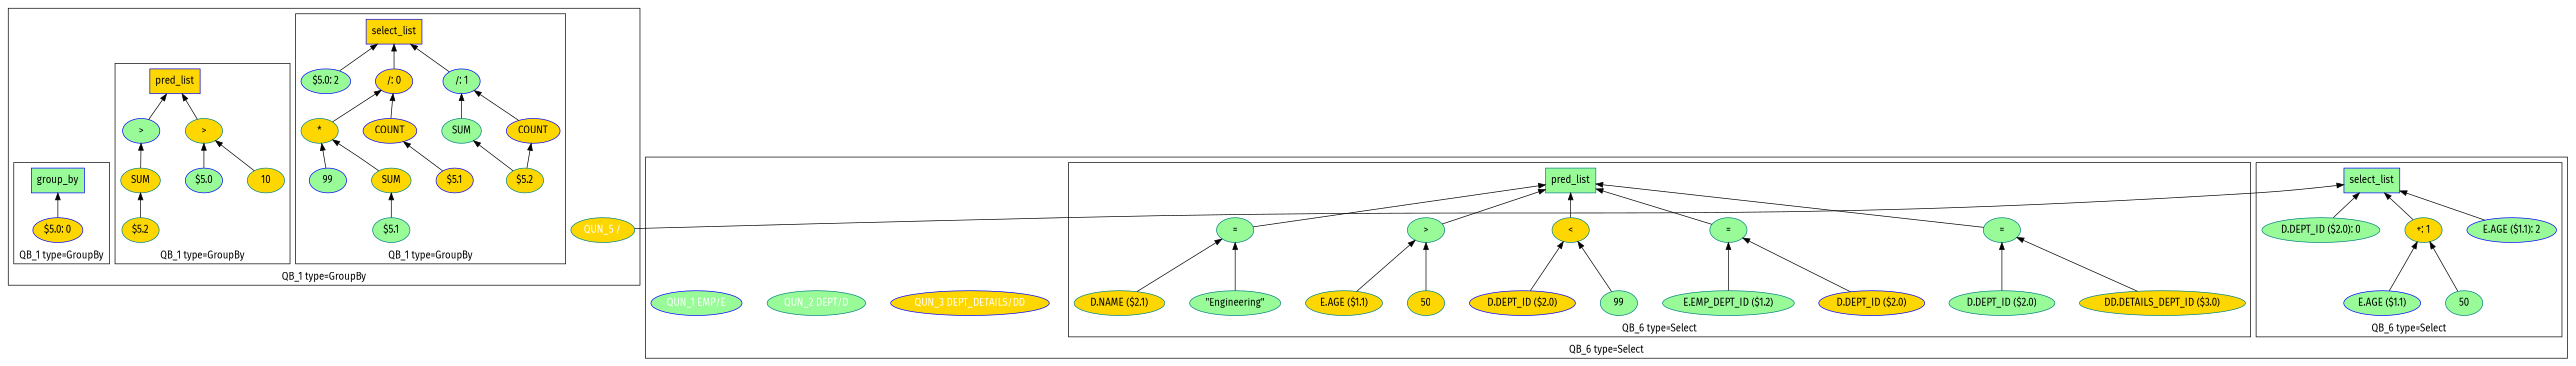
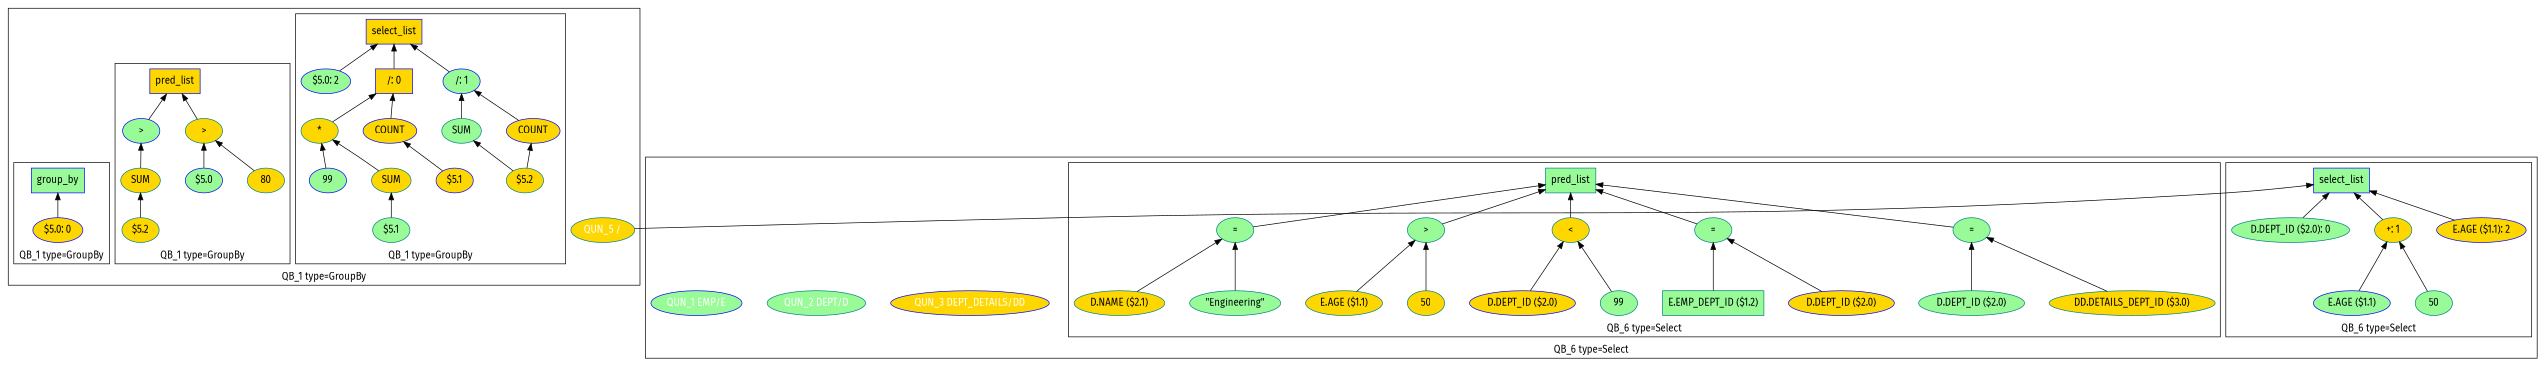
(394, 81) -> (394, 81)
(266, 180) -> (266, 180)
(2512, 230) -> (2481, 230)
(1728, 303) -> (1713, 303)
